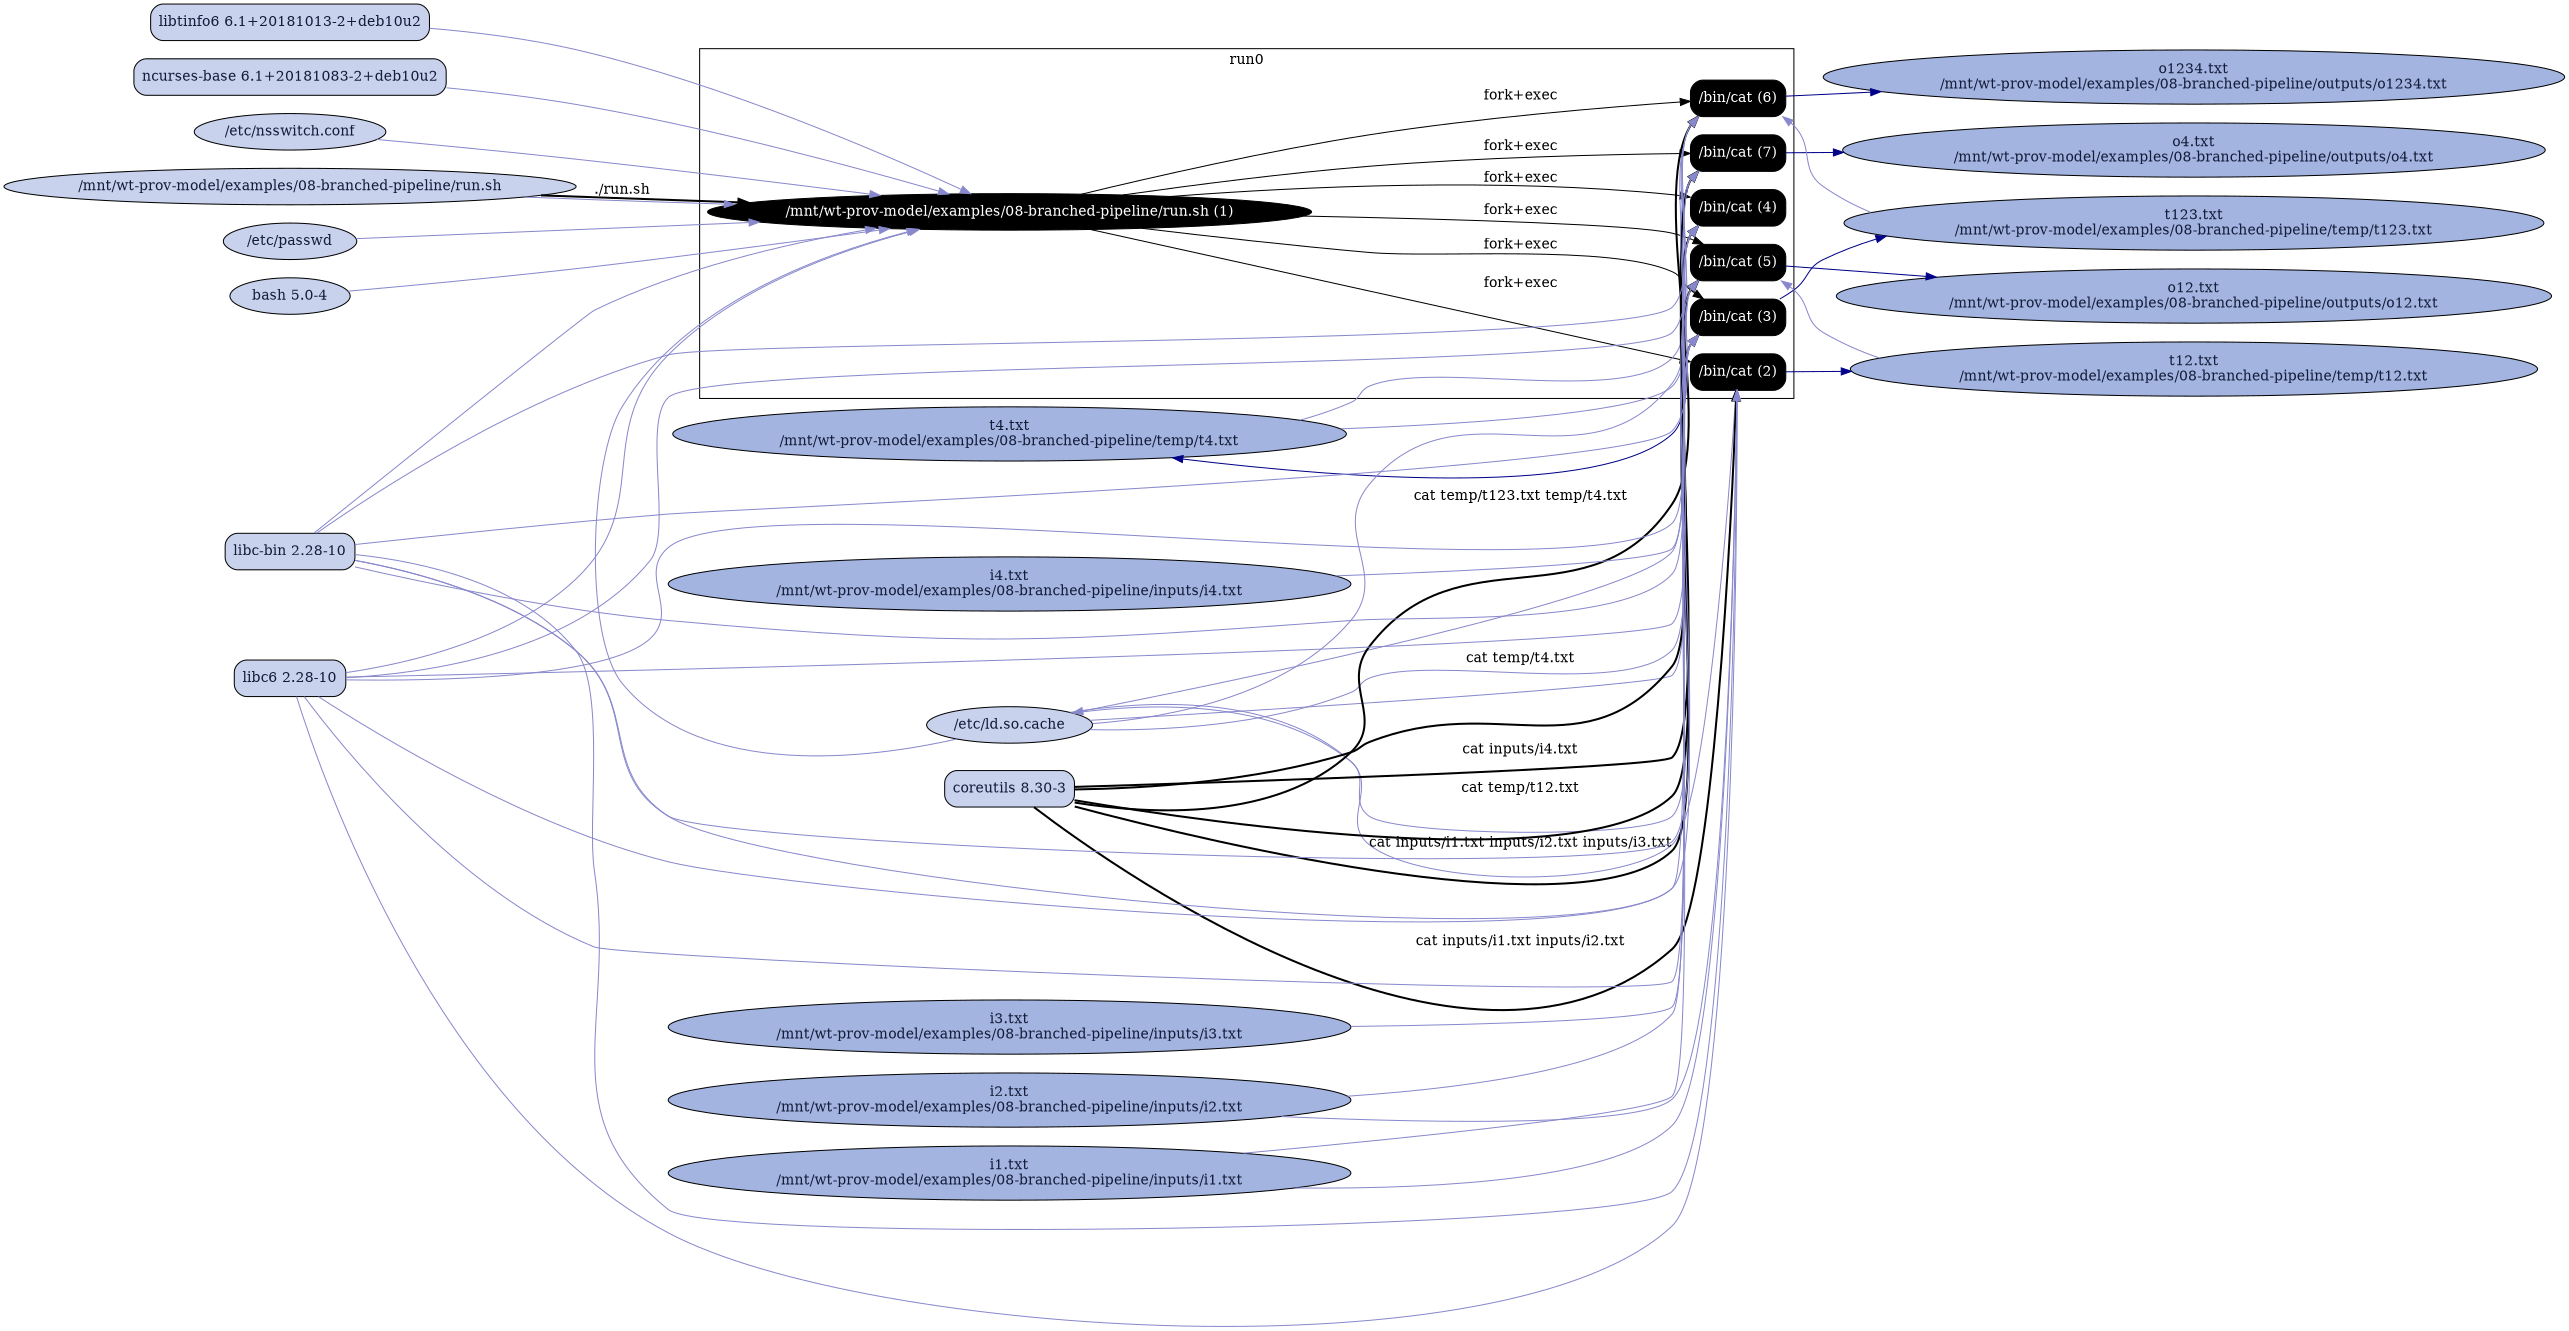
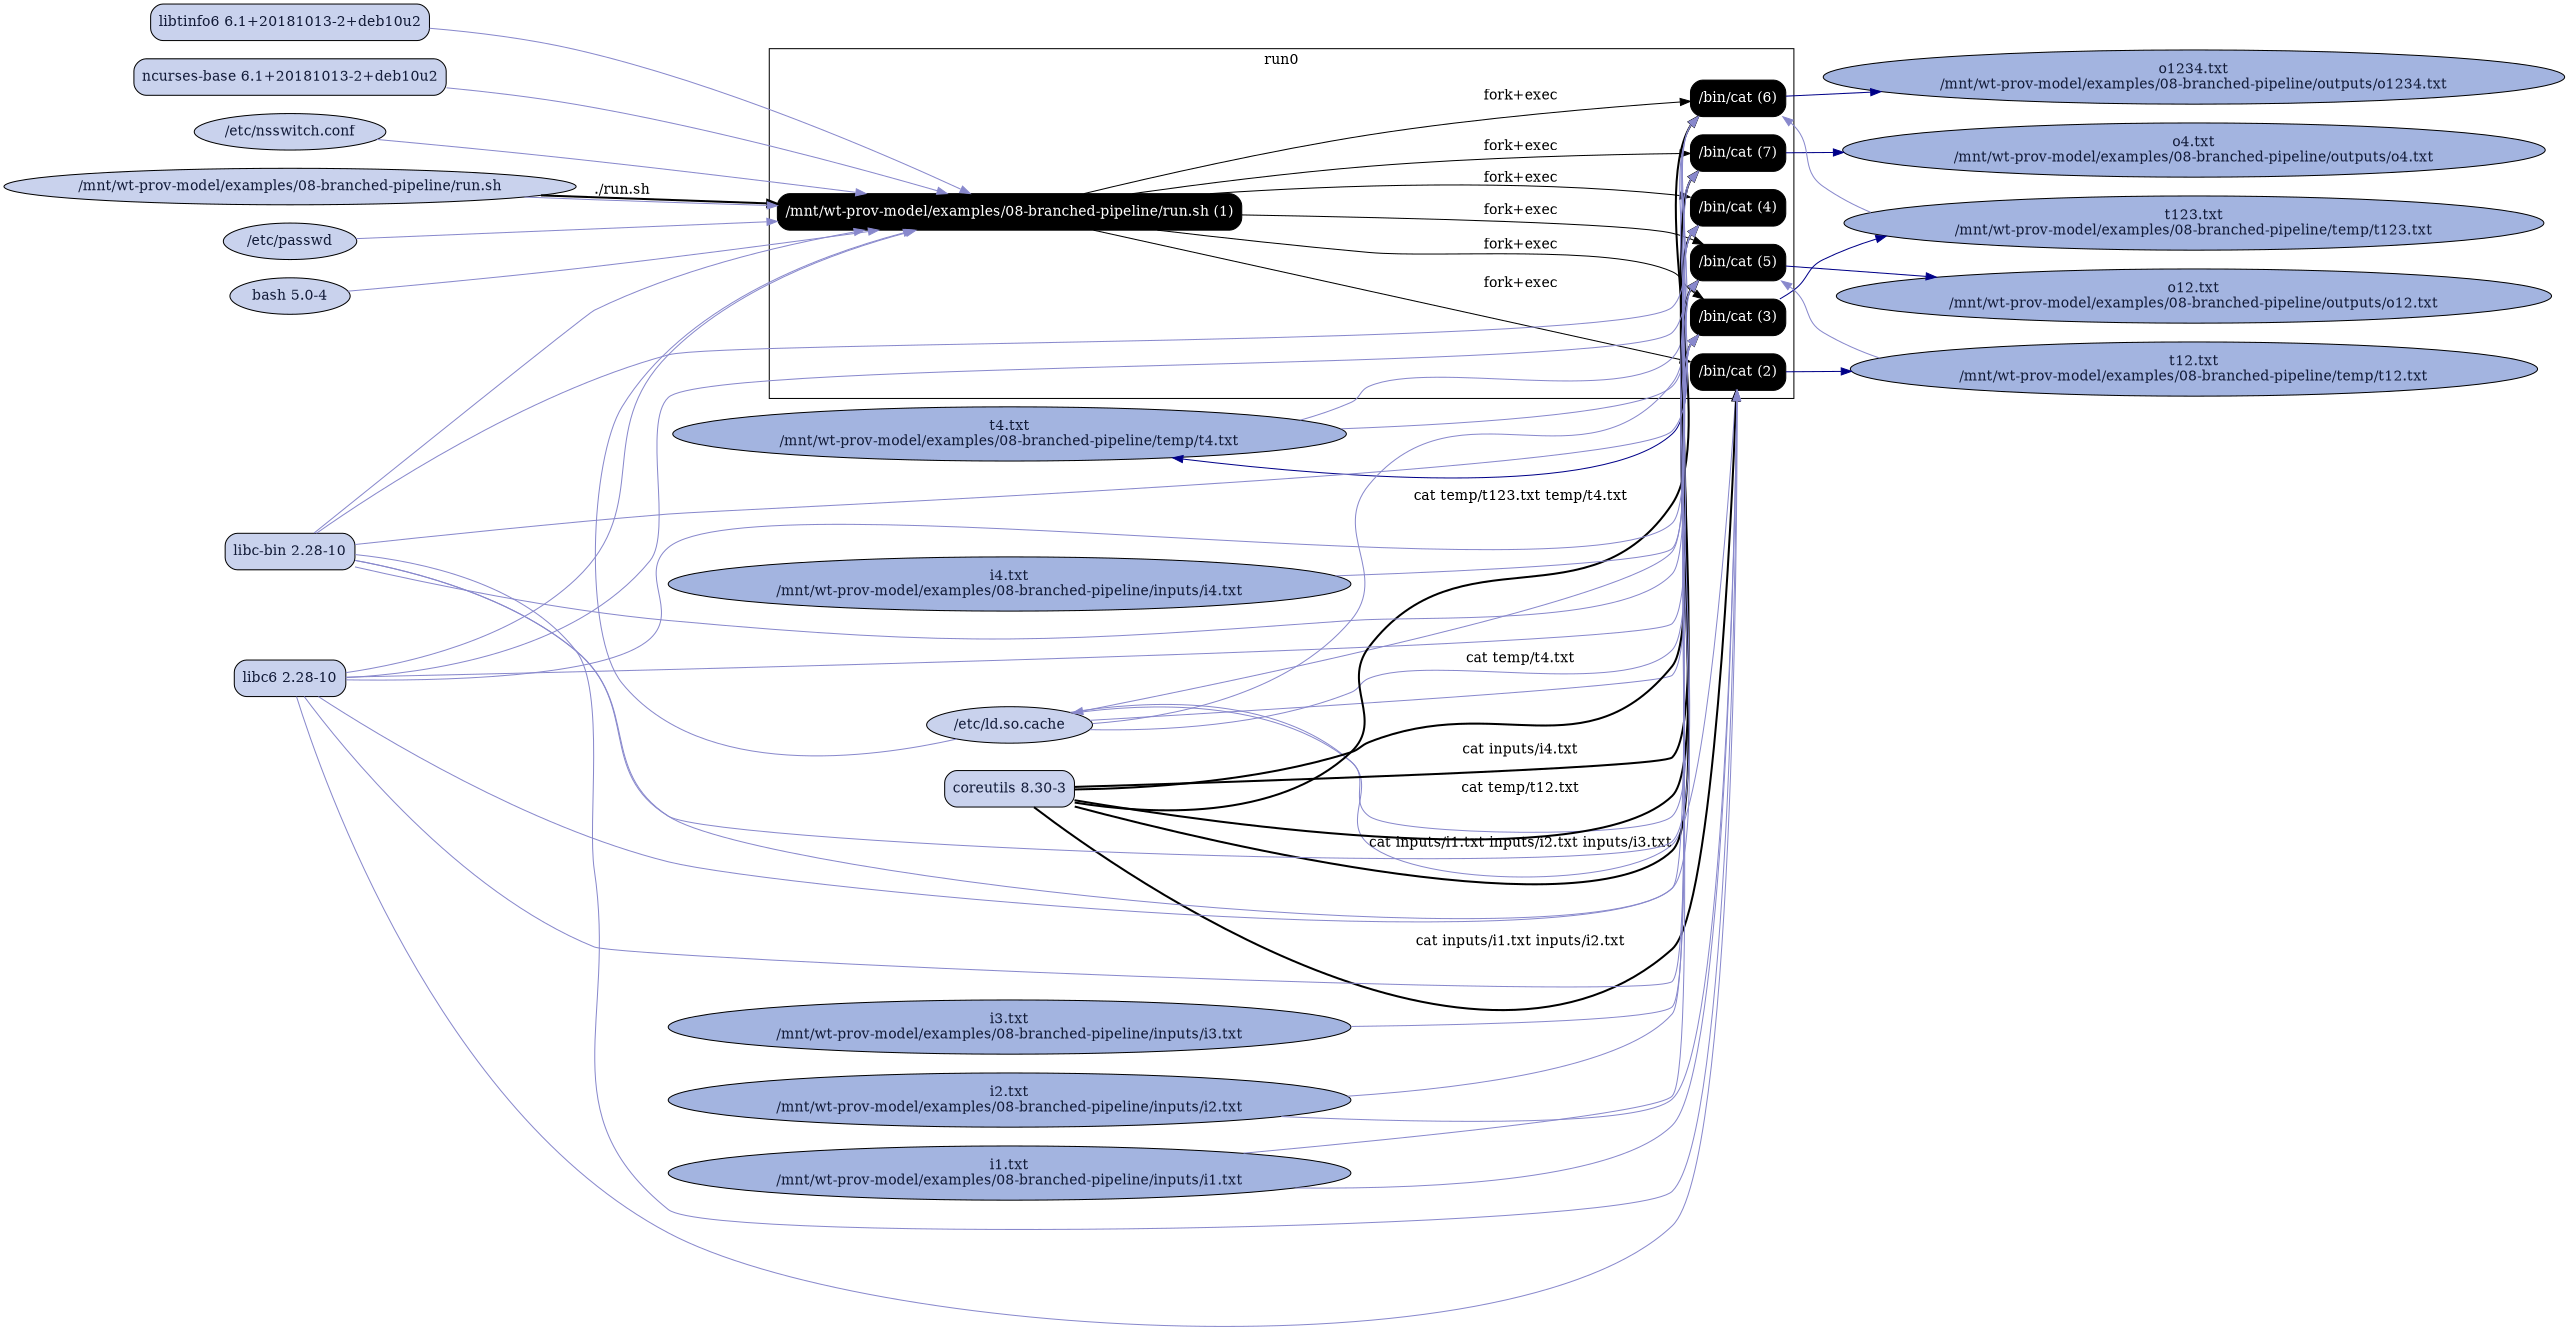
(290, 77) -> (290, 77)
(1010, 212) -> (1010, 212)
